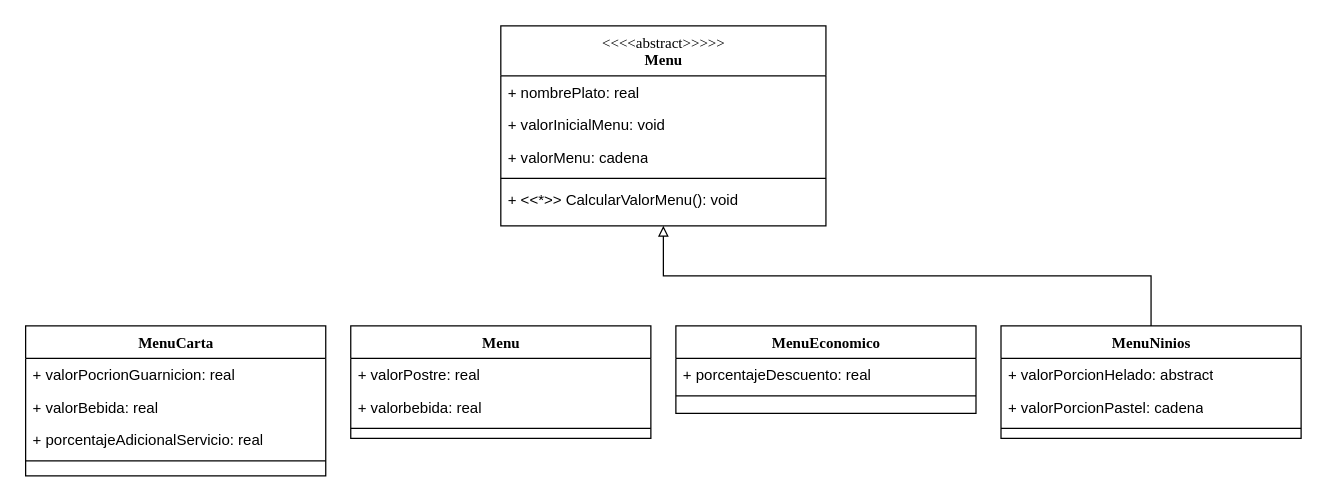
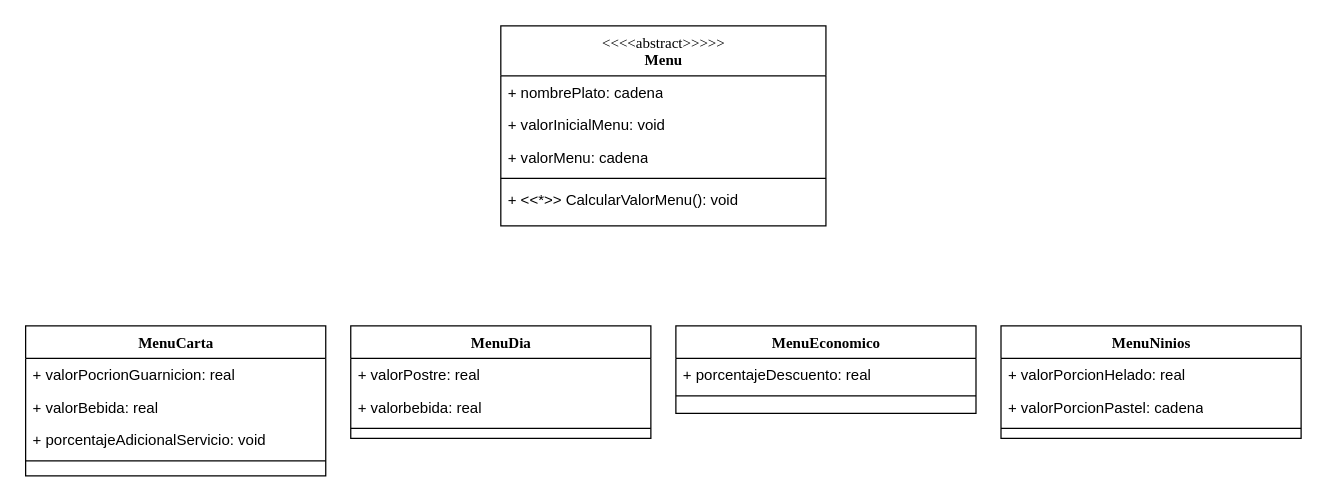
(578, 93) -> (589, 93)
(911, 276) -> none
(501, 343) -> (501, 343)
(1122, 376) -> (1104, 376)
(163, 441) -> (163, 441)
